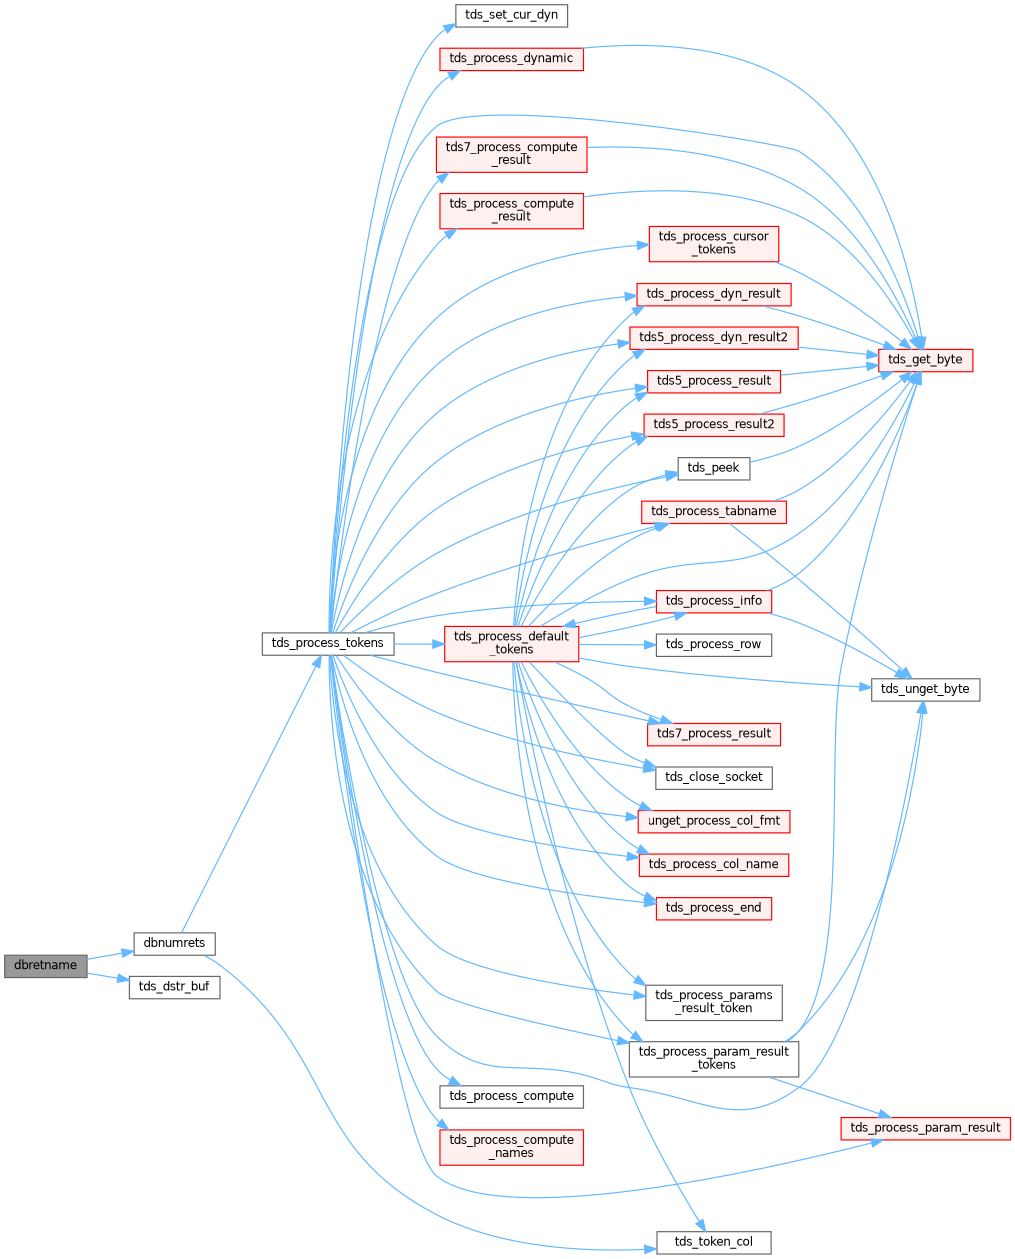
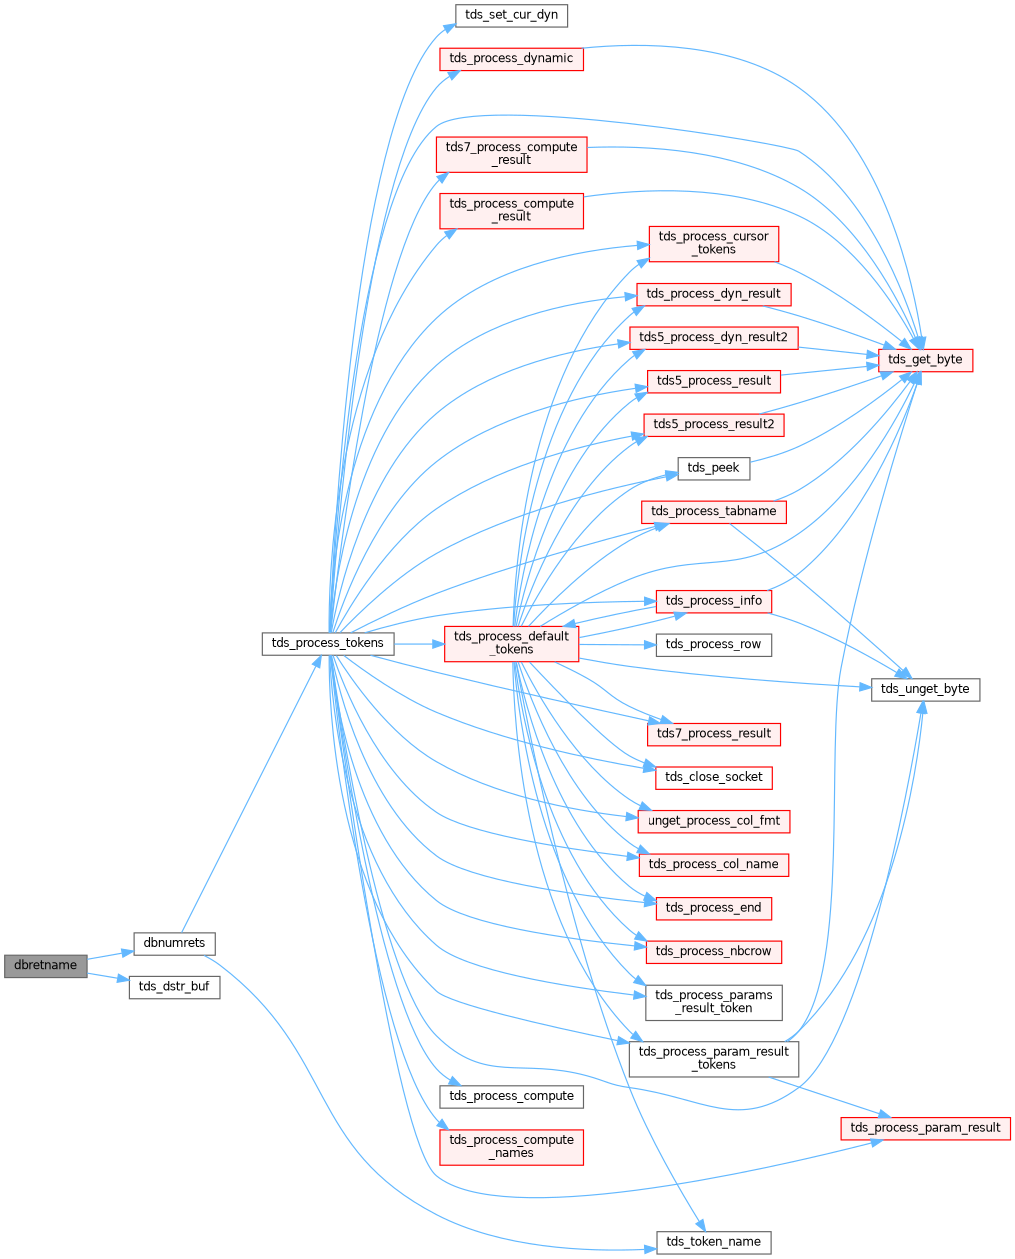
none -> (543, 433)
(714, 778) -> (714, 778)
none -> (714, 952)
(714, 1243) -> (714, 1243)
